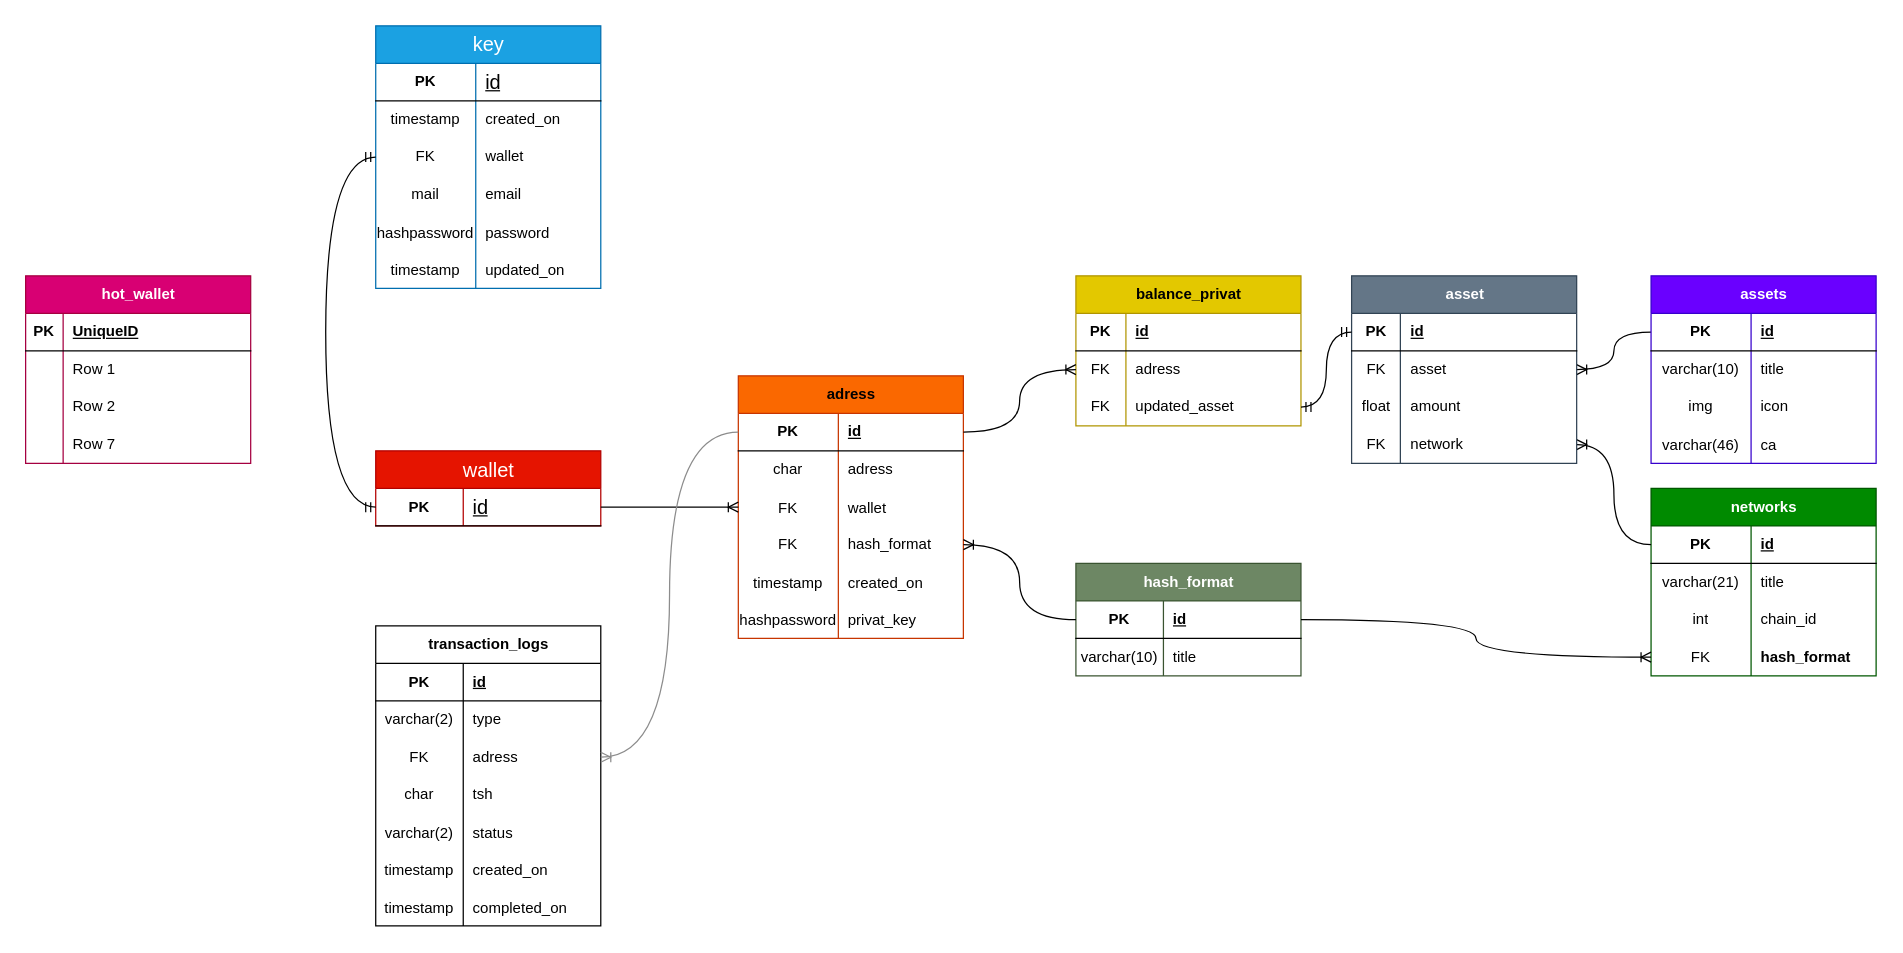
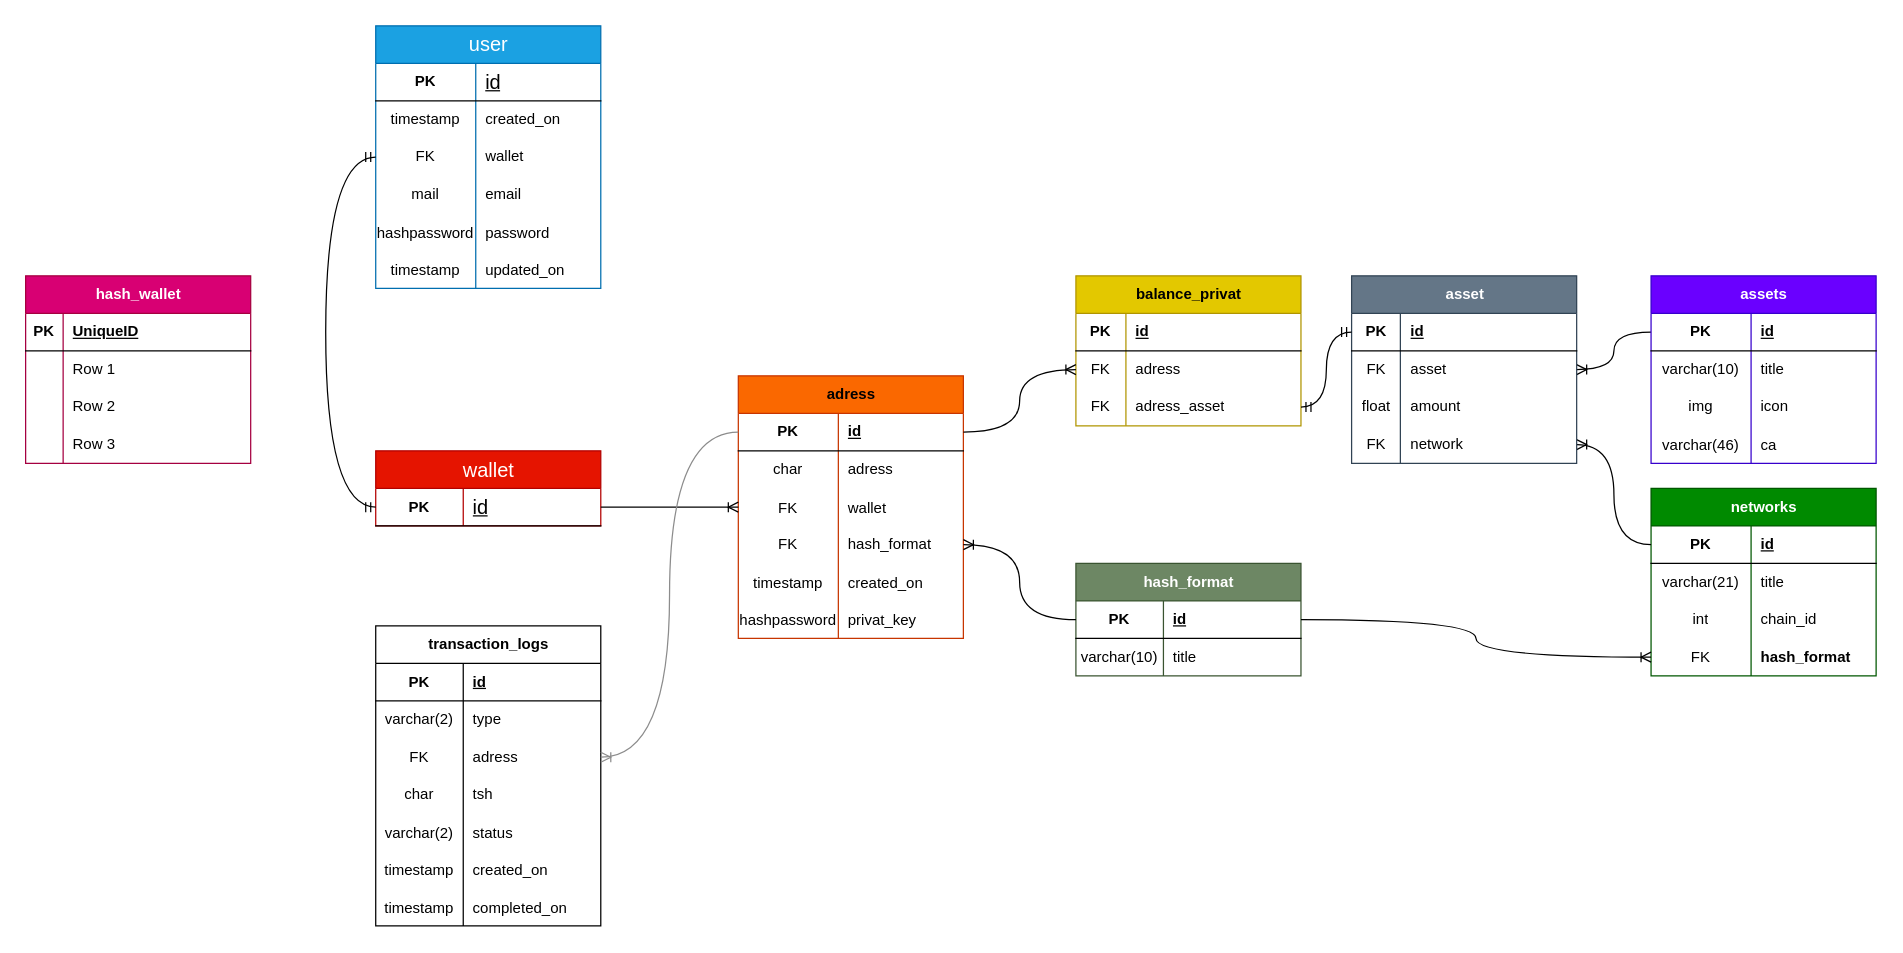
(489, 44) -> (489, 44)
(139, 294) -> (139, 294)
(1190, 407) -> (1186, 407)
(92, 444) -> (92, 444)
